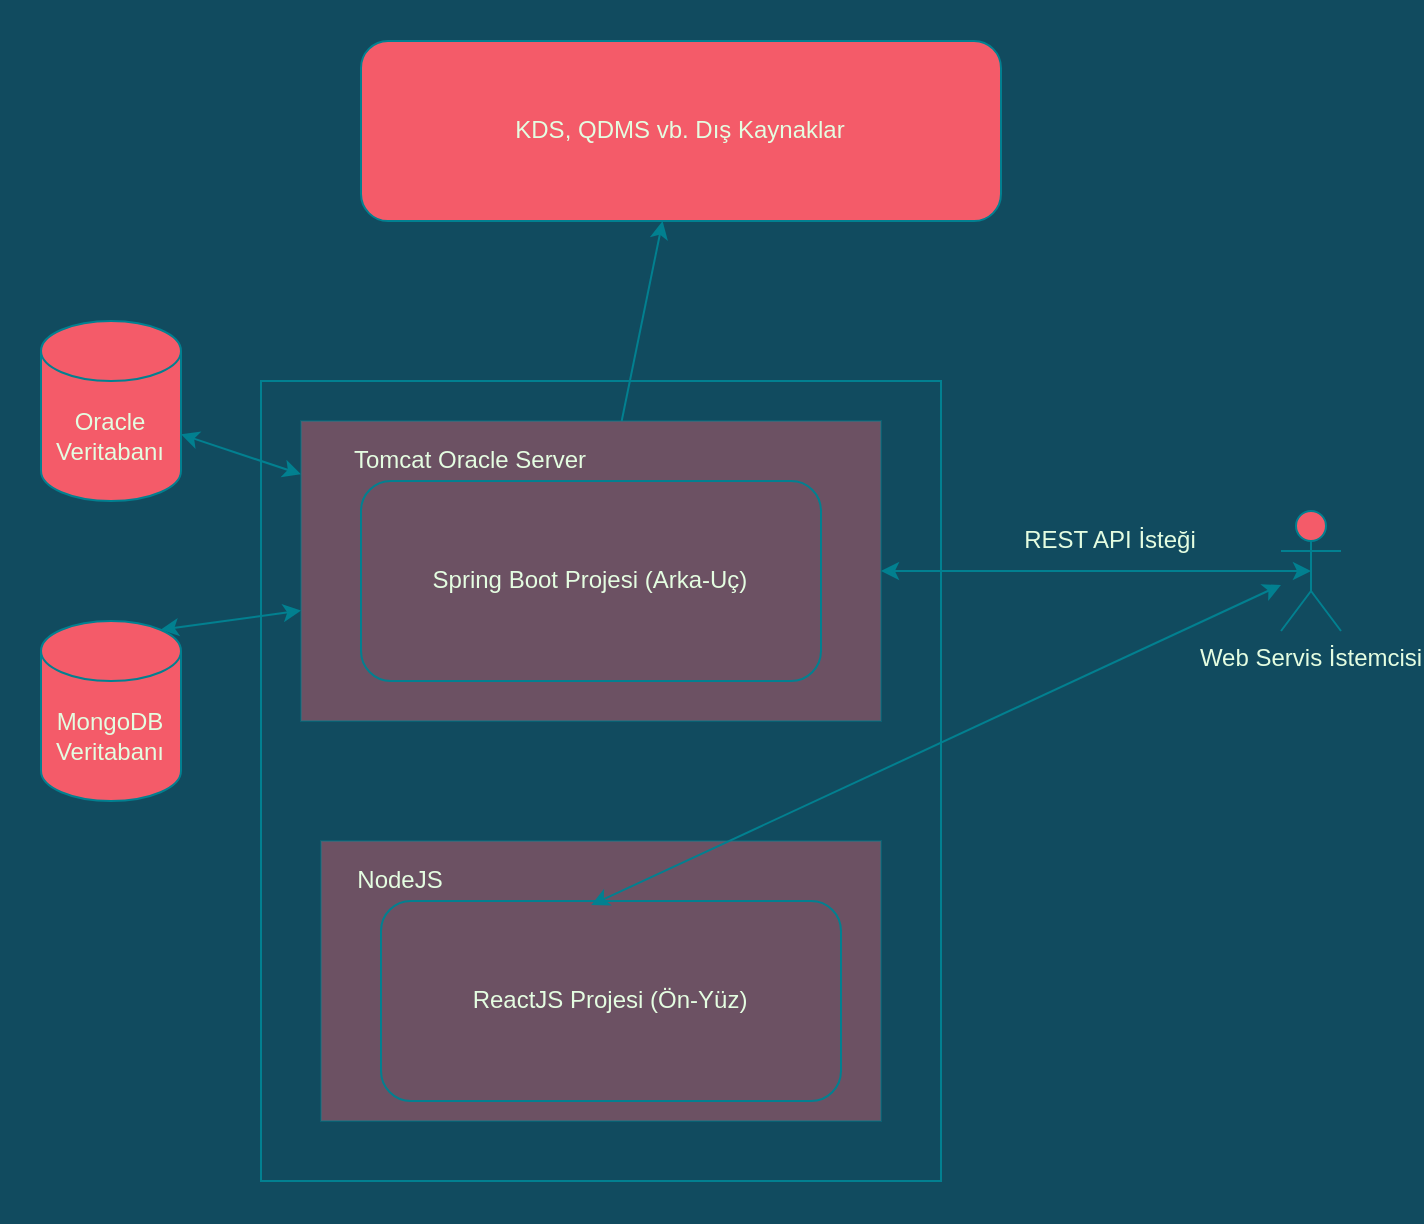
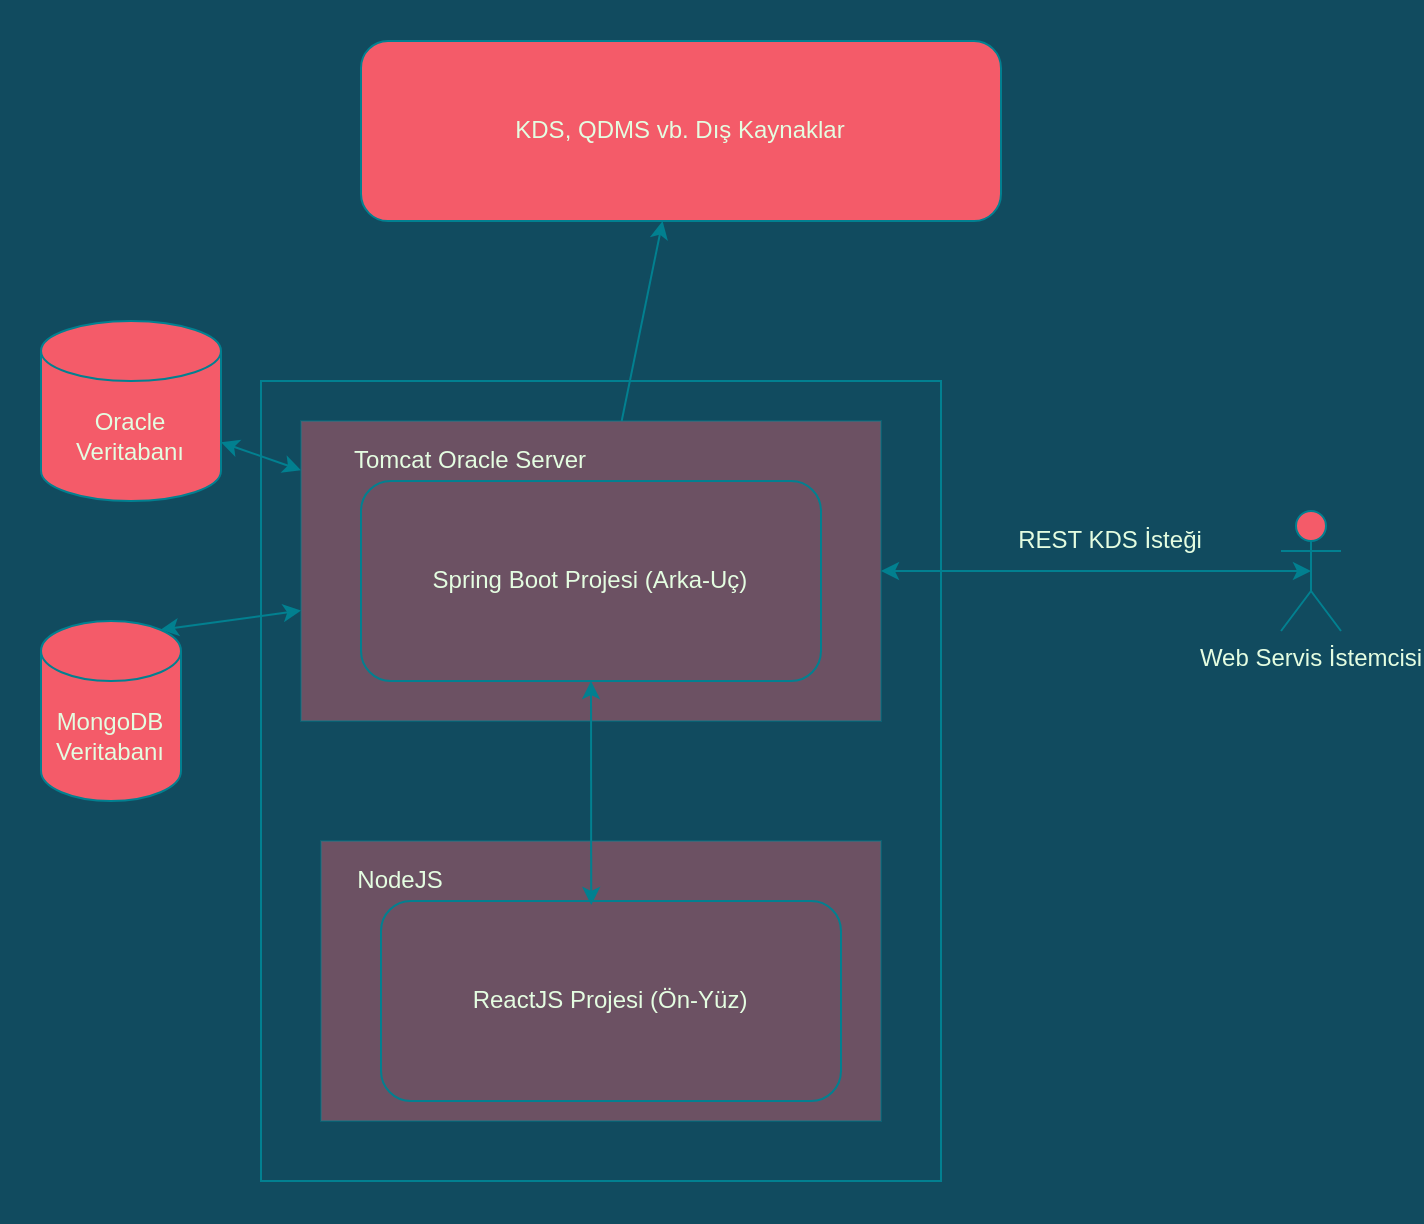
(111, 411) -> (131, 411)
(1111, 541) -> (1111, 541)
(666, 870) -> (591, 866)
